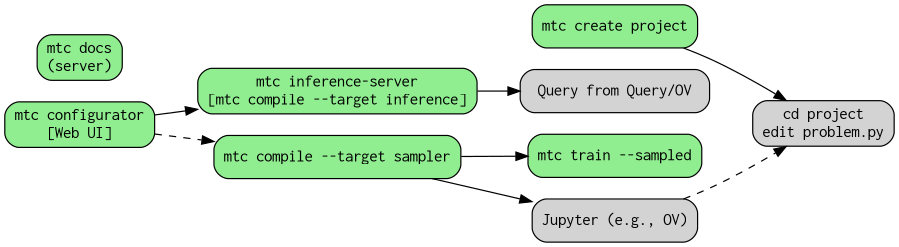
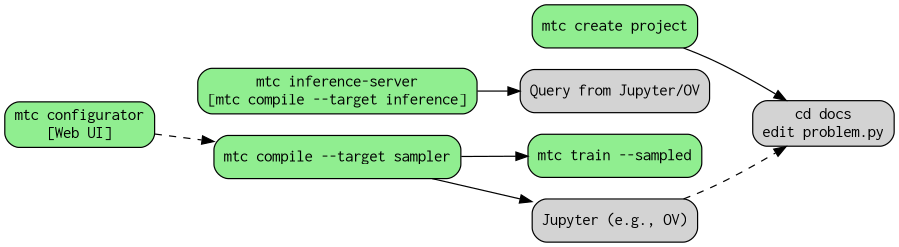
(80, 58) -> none
(615, 91) -> (615, 91)
(170, 113) -> none
(823, 123) -> (823, 123)
